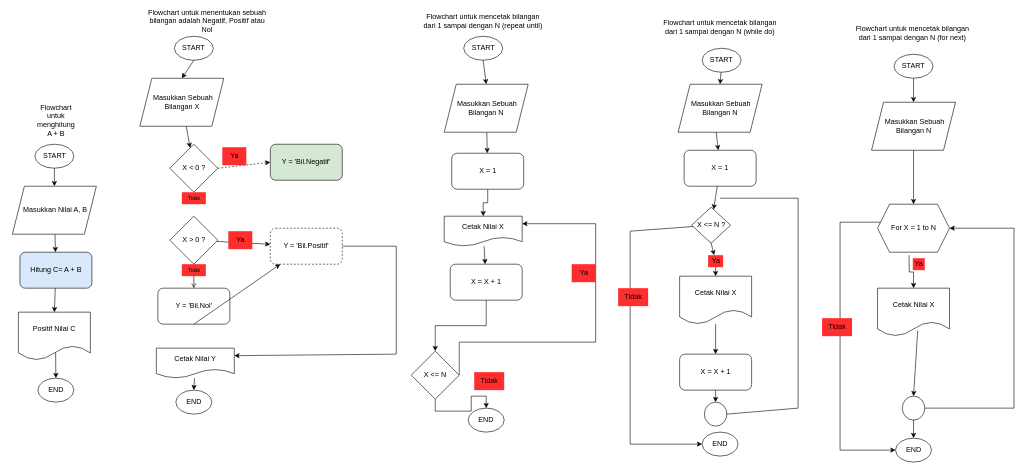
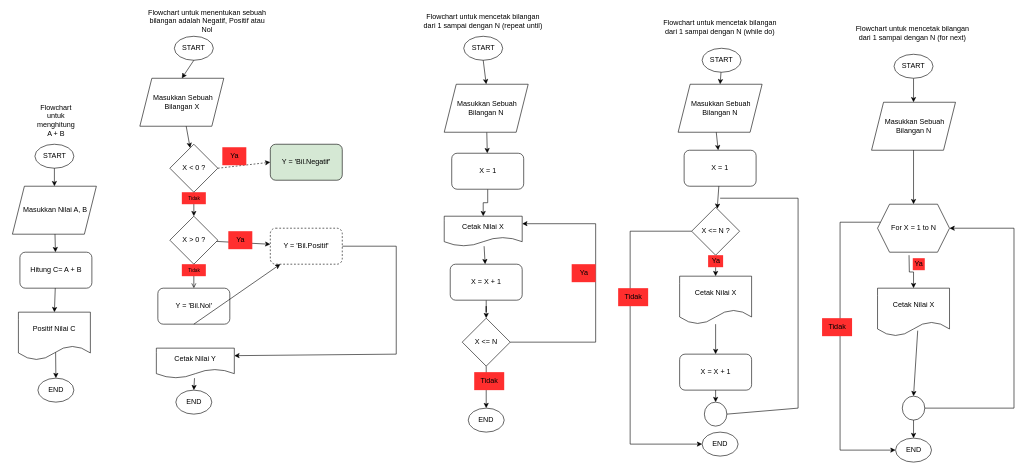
none -> (194, 210)
(711, 225) -> (716, 231)
(56, 270) -> (56, 270)
(435, 375) -> (486, 342)
